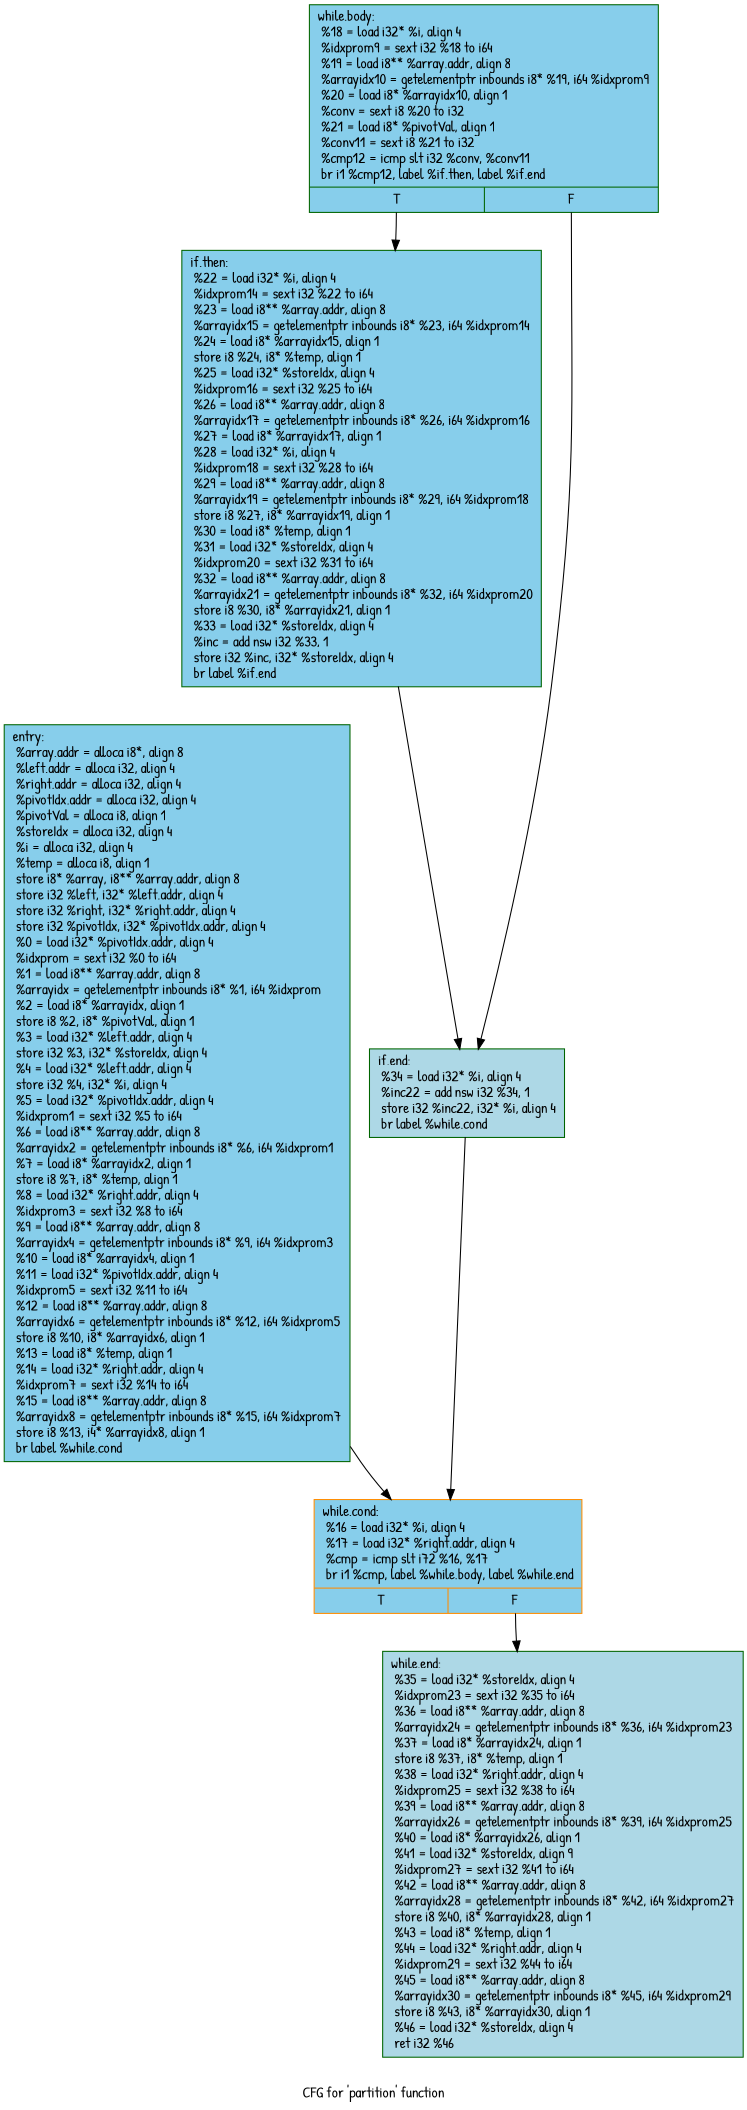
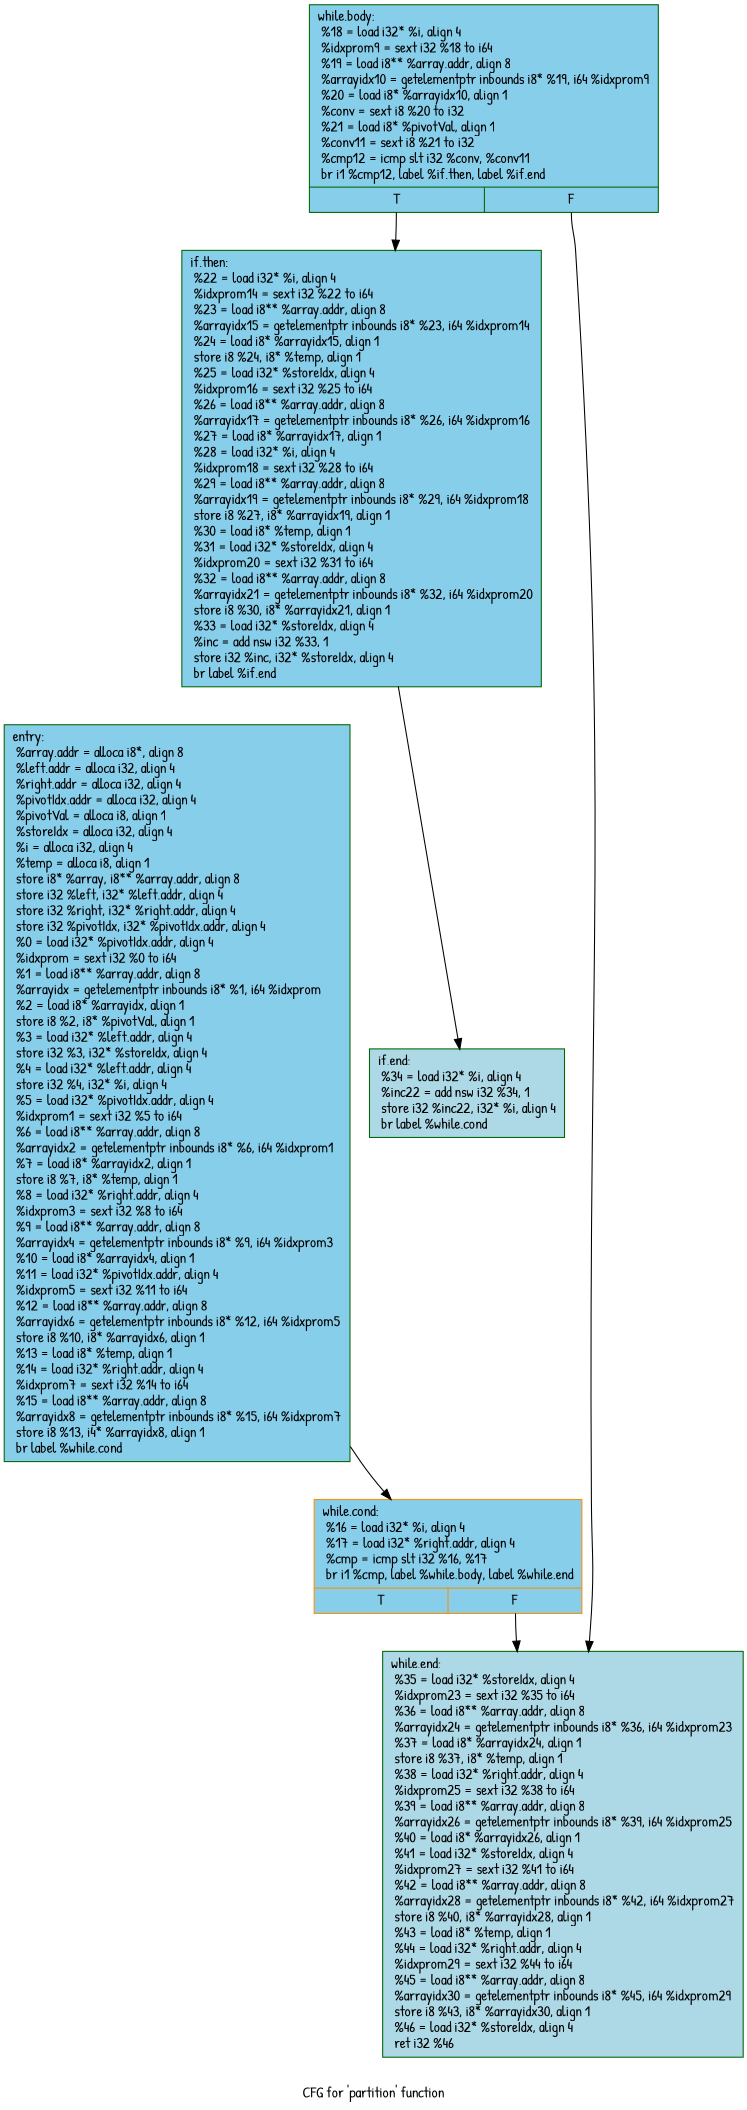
(558, 629) -> (595, 927)
(458, 1313) -> none
(405, 1559) -> (405, 1559)
(482, 1854) -> (482, 1854)
